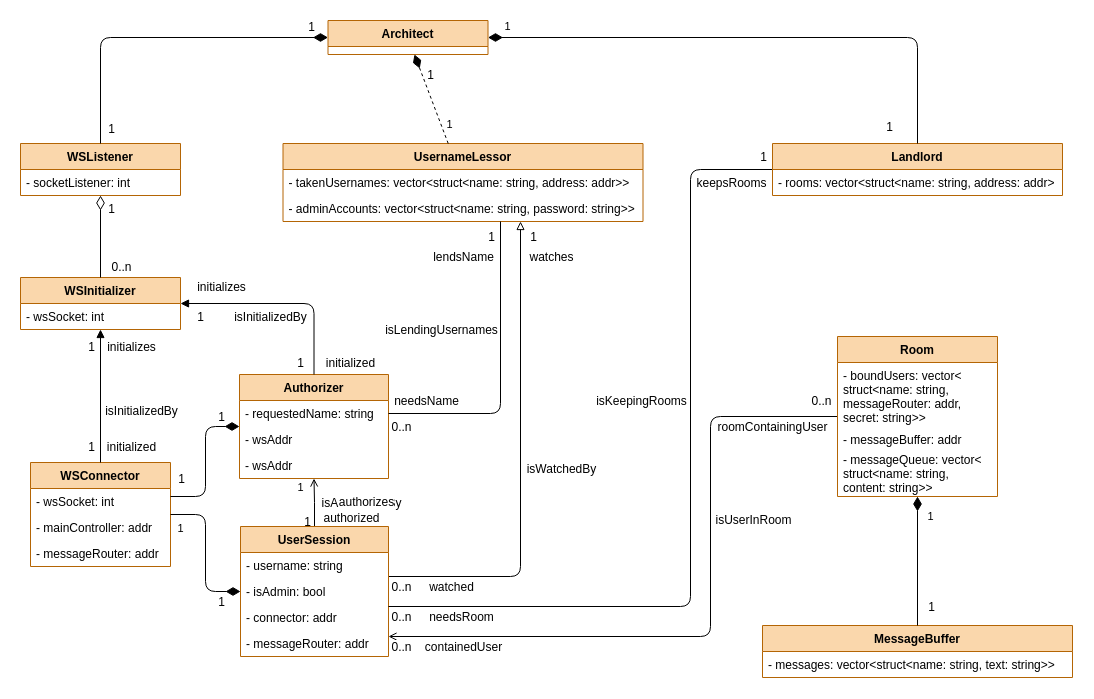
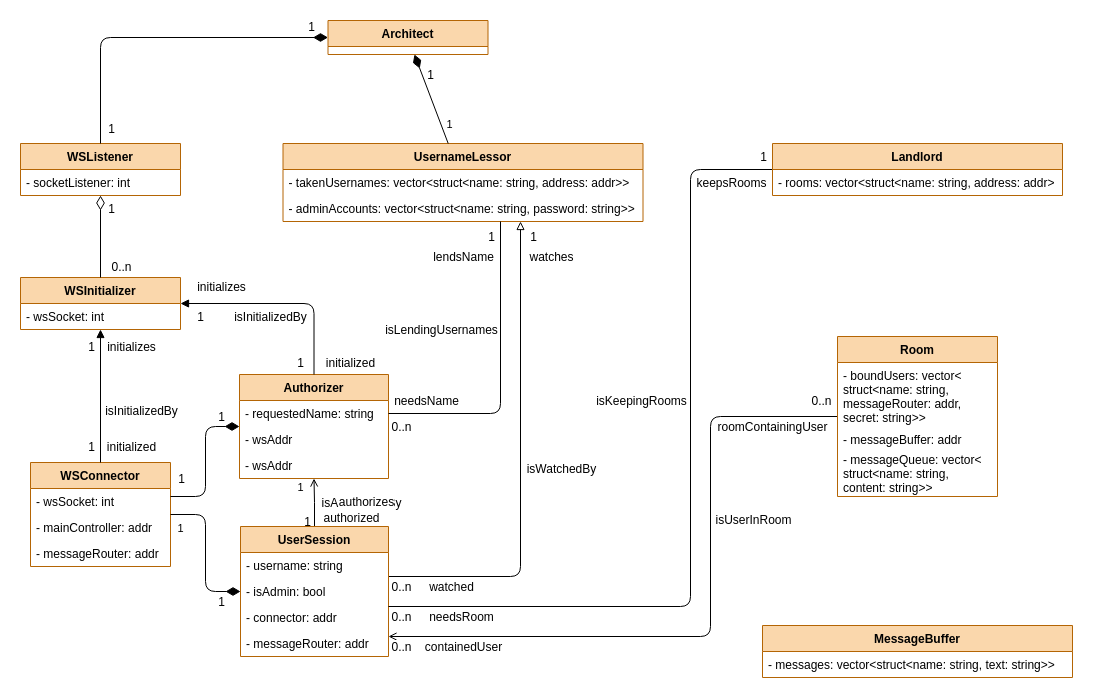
(758, 38) -> none
(434, 105) -> (434, 105)
(918, 568) -> none
